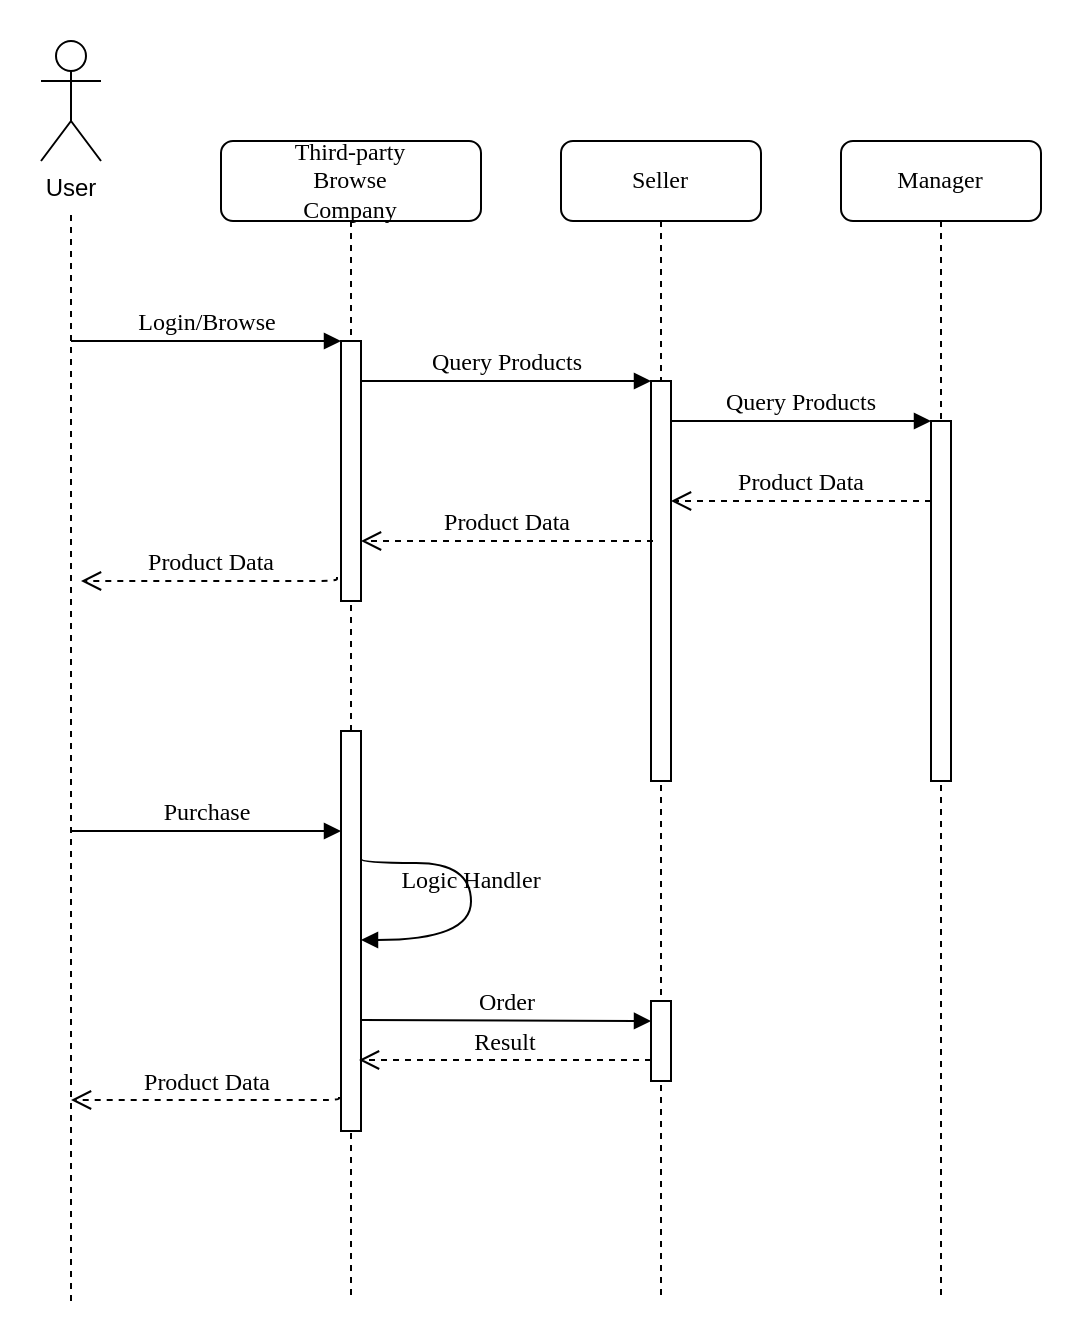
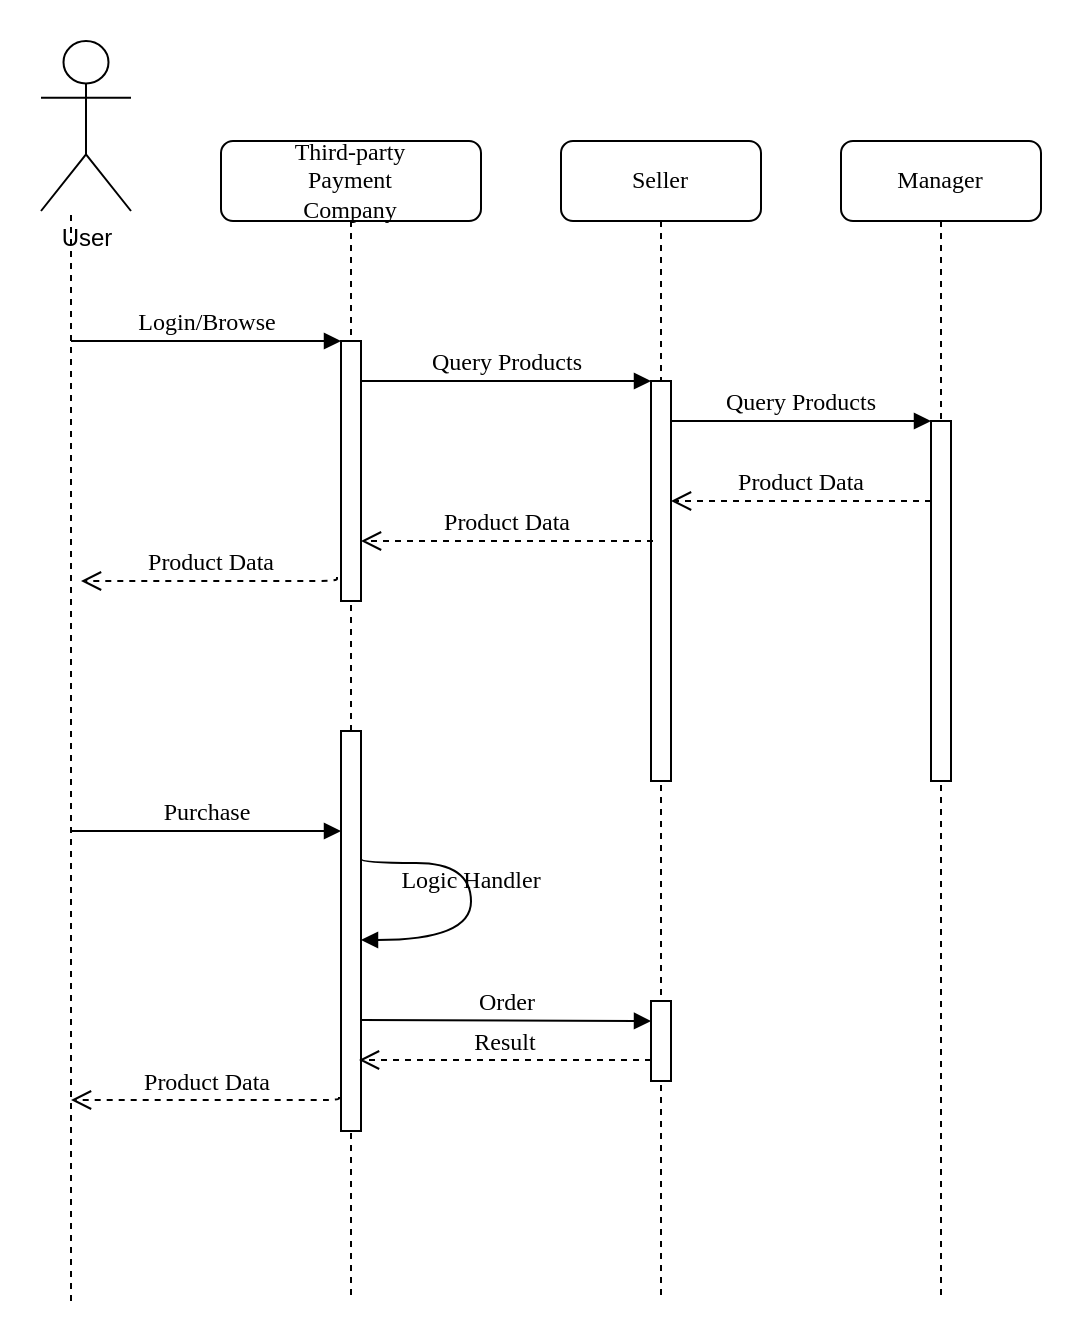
(71, 101) -> (86, 126)
(351, 181) -> (351, 181)
